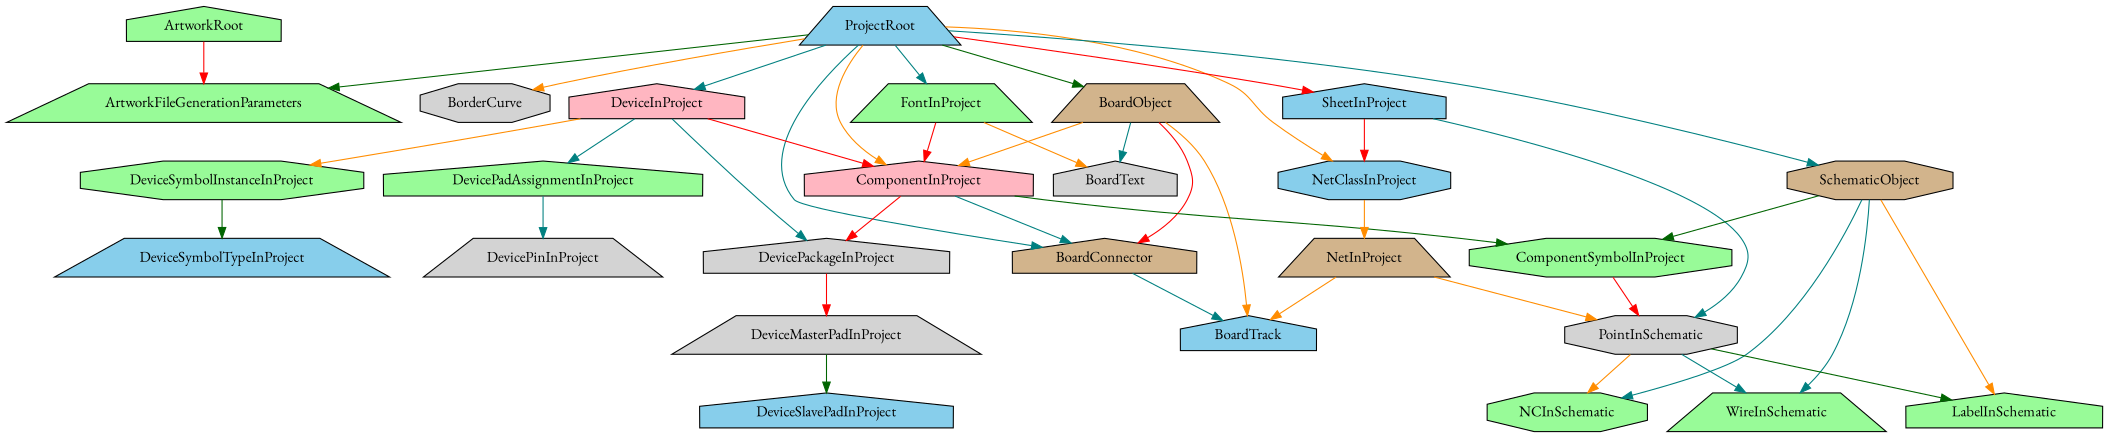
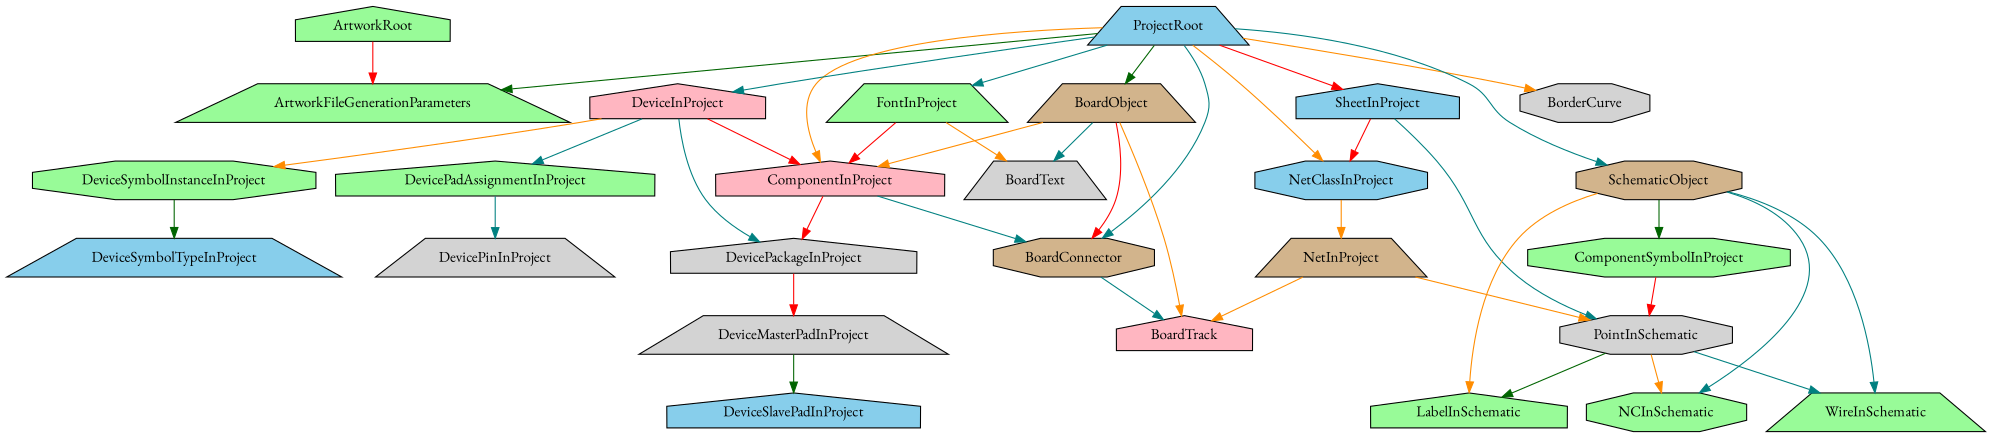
(1115, 180) -> (1035, 180)
(1255, 220) -> none
(1105, 258) -> (1074, 258)
(1248, 335) -> (1185, 335)
